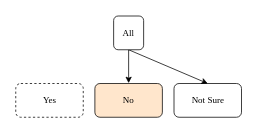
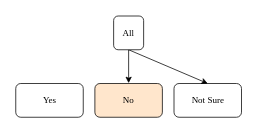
(50, 100) -> (50, 100)
